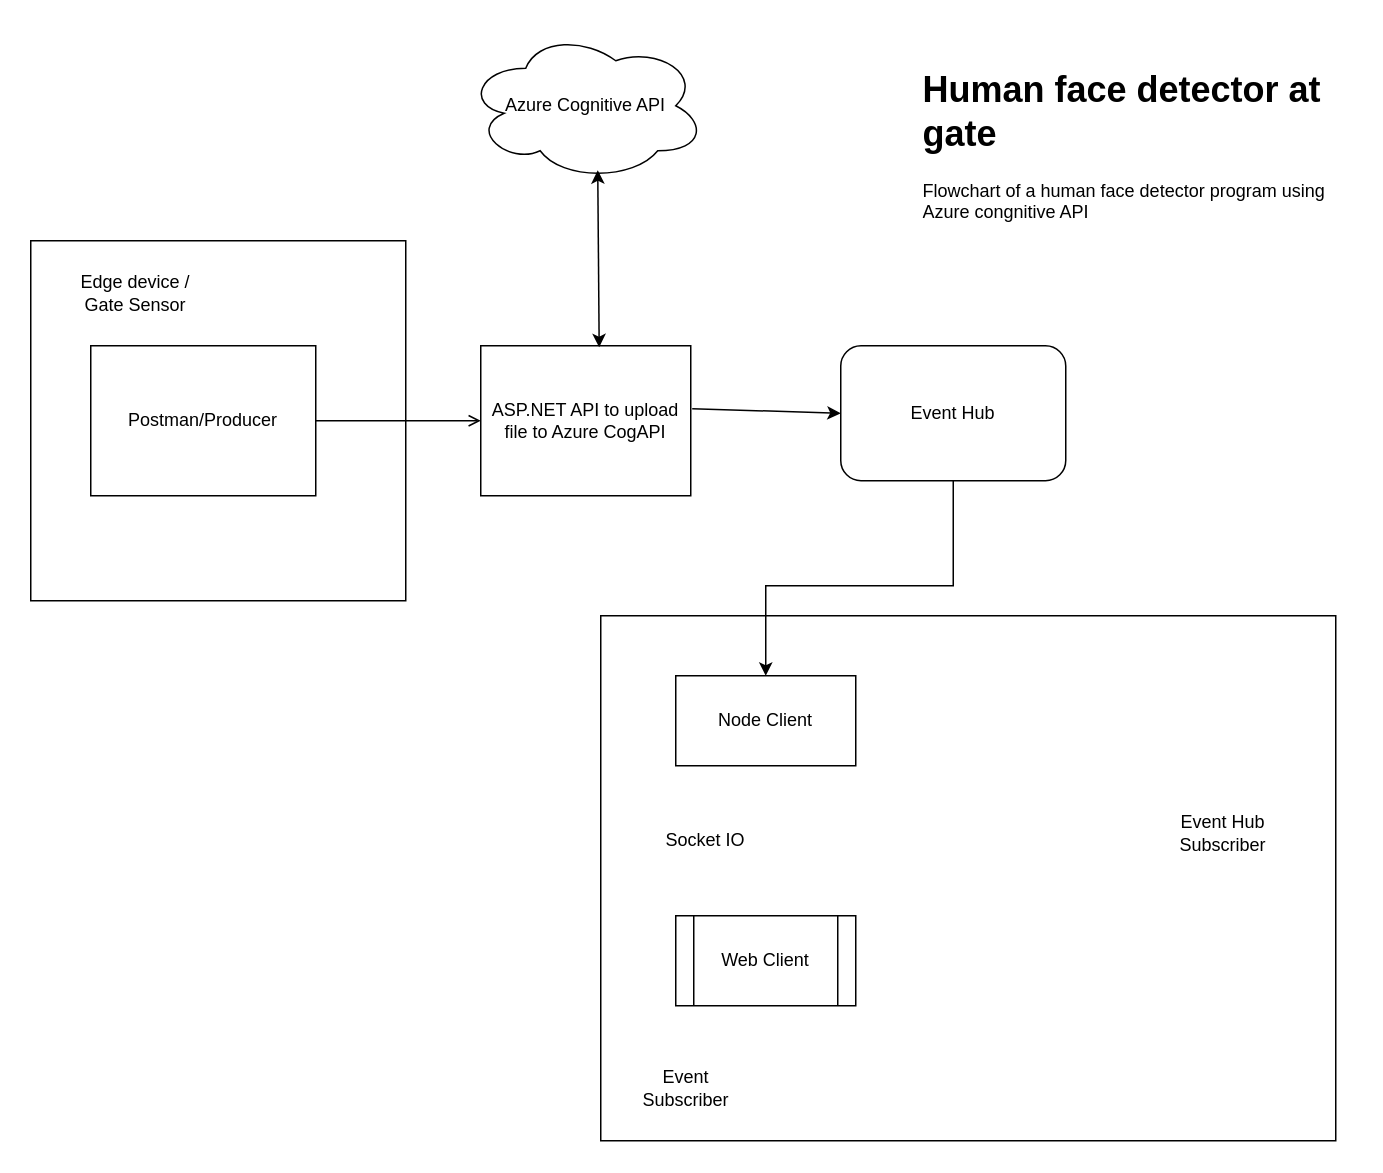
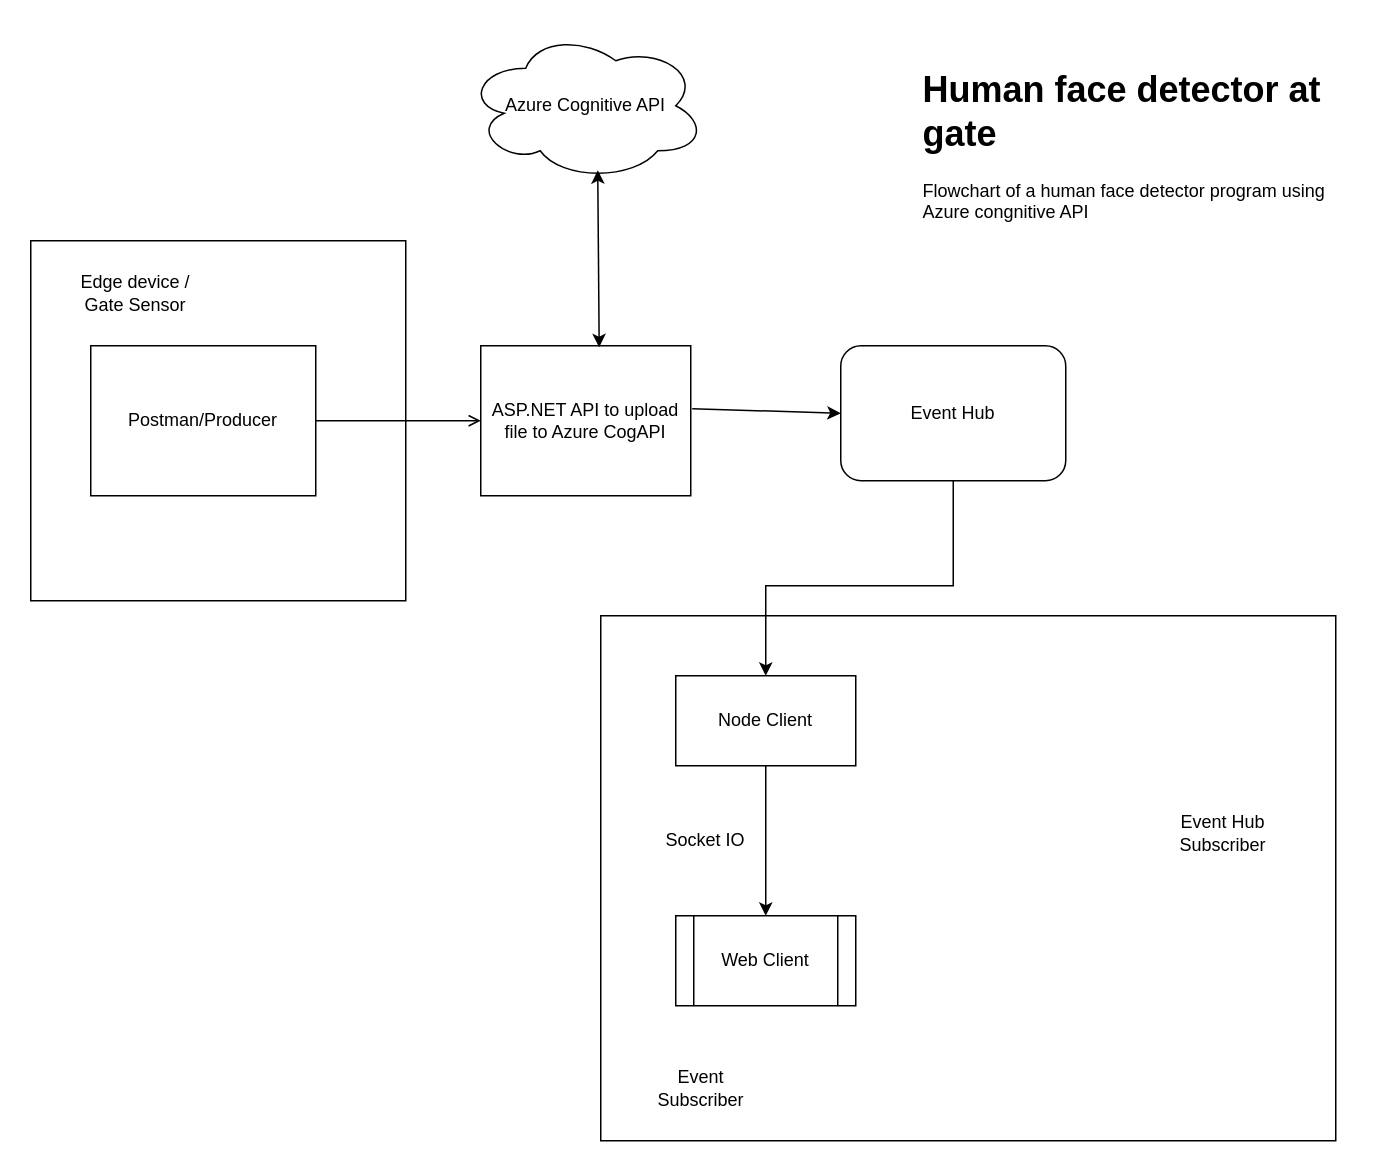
none -> (766, 836)
(686, 1088) -> (701, 1088)
